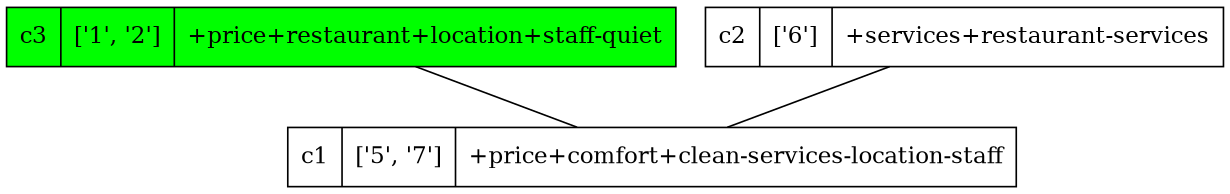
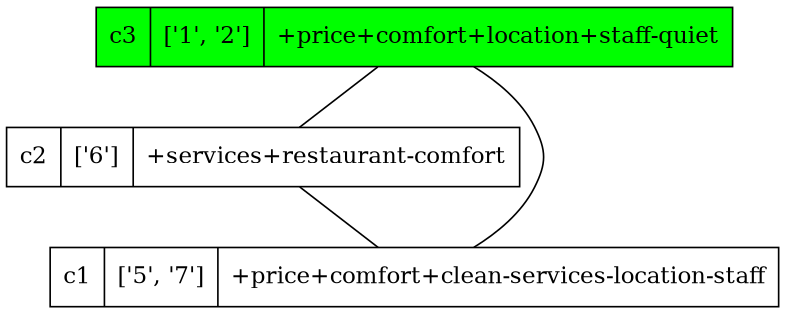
(425, 36) -> (498, 36)
(1028, 36) -> (326, 156)
none -> (339, 97)
